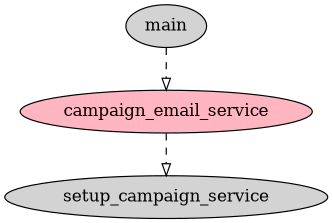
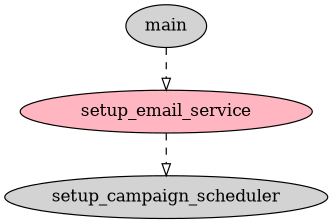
(166, 112) -> (166, 112)
(166, 197) -> (166, 197)
